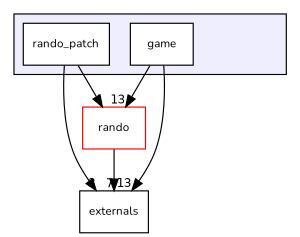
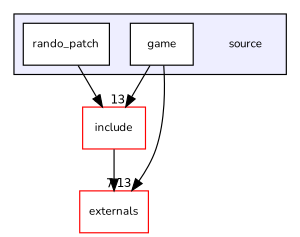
none -> (246, 44)
(67, 126) -> none
(114, 128) -> (114, 128)
(114, 212) -> (114, 212)
